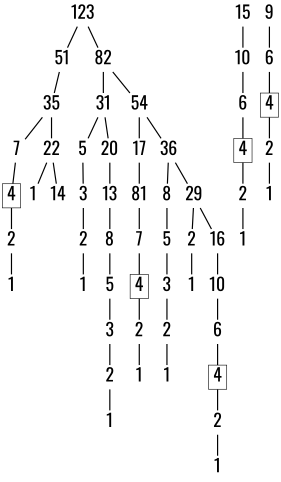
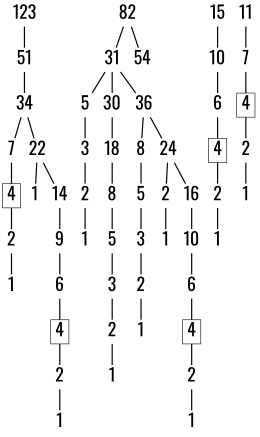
(93, 37) -> none
(52, 105) -> (24, 105)
(154, 128) -> (128, 82)
(110, 150) -> (112, 105)
(139, 150) -> none
(110, 196) -> (112, 150)
(139, 196) -> (246, 14)
(194, 196) -> (168, 150)
none -> (60, 219)
